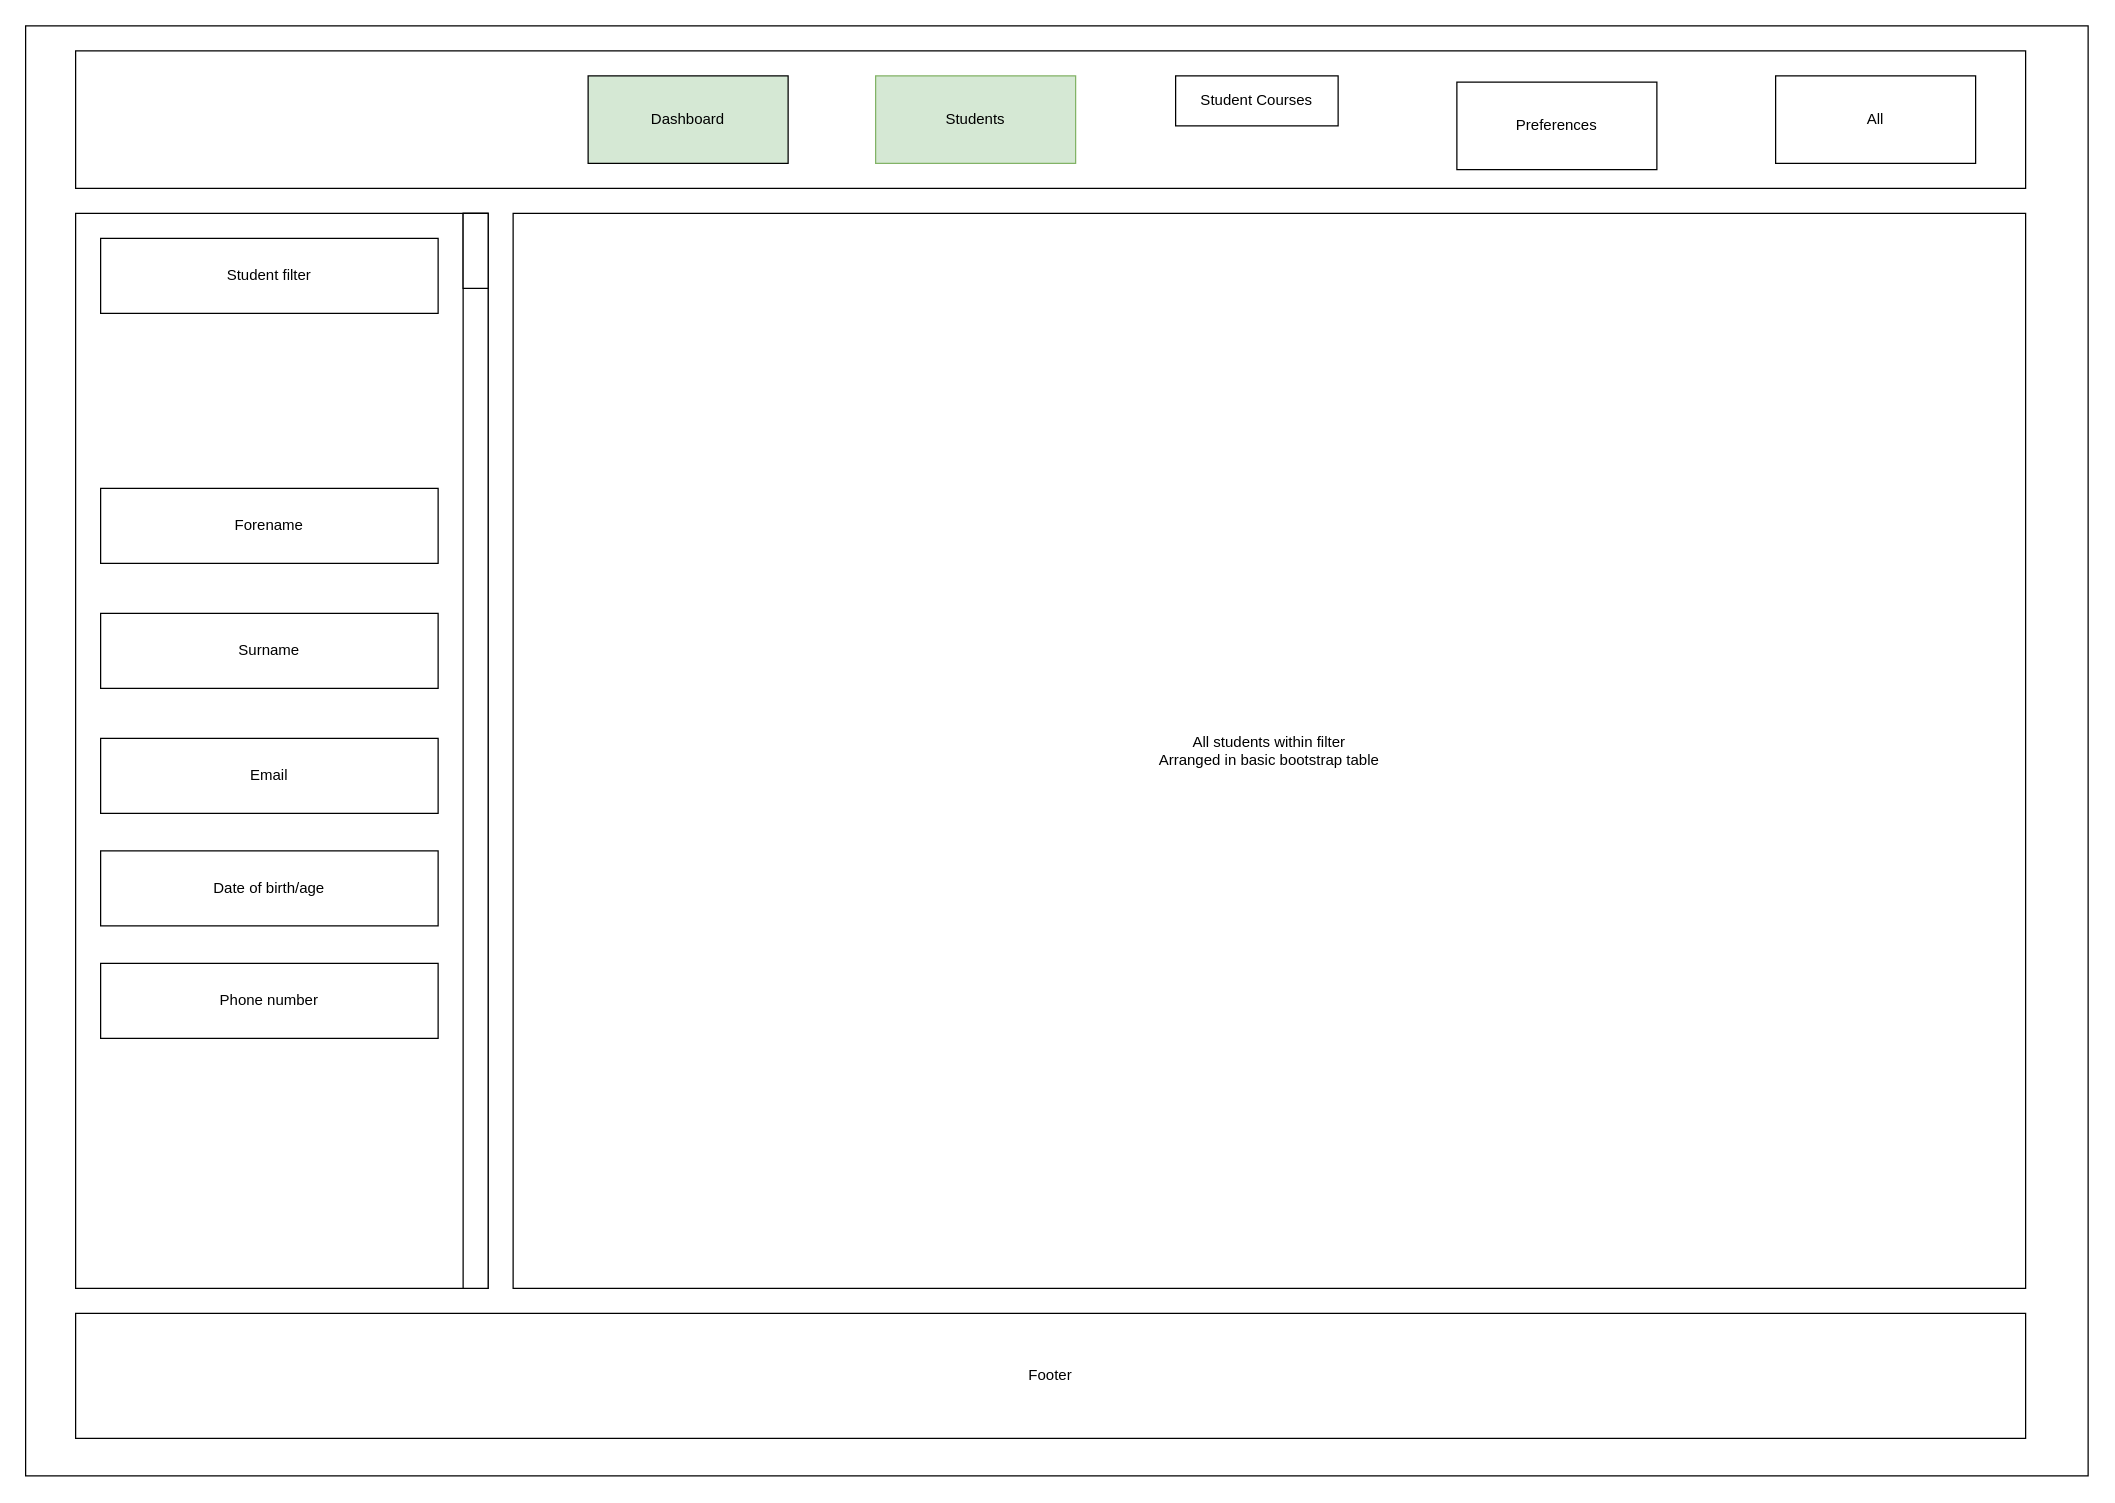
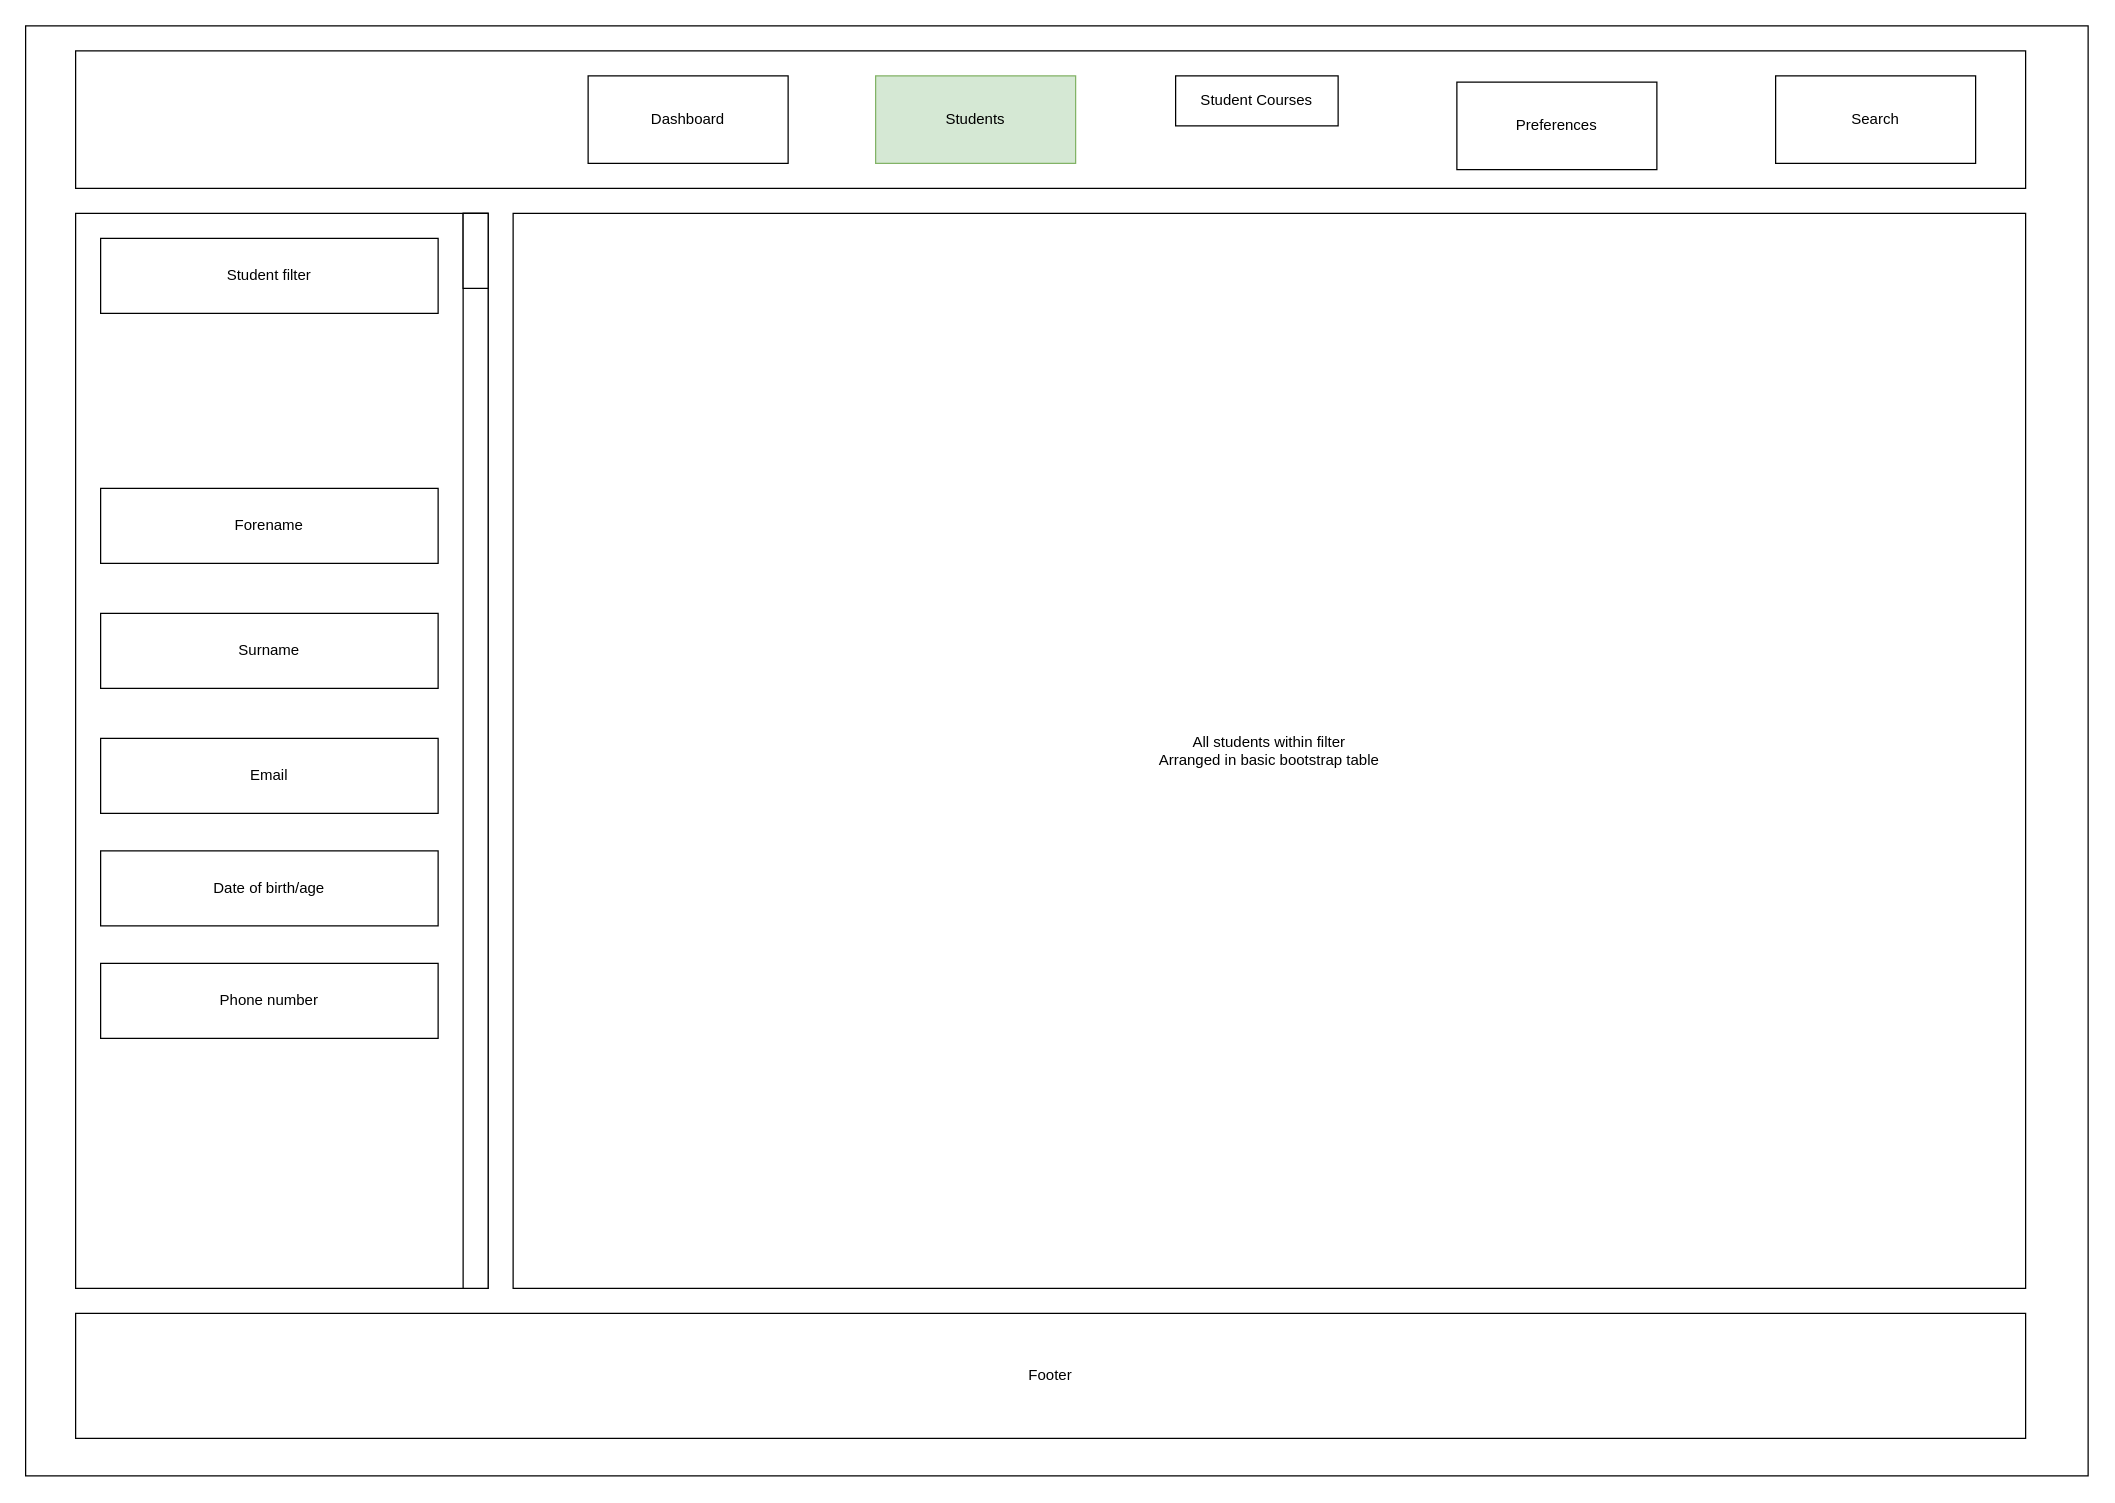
(688, 119) -> (688, 119)
(1876, 119) -> (1876, 119)
